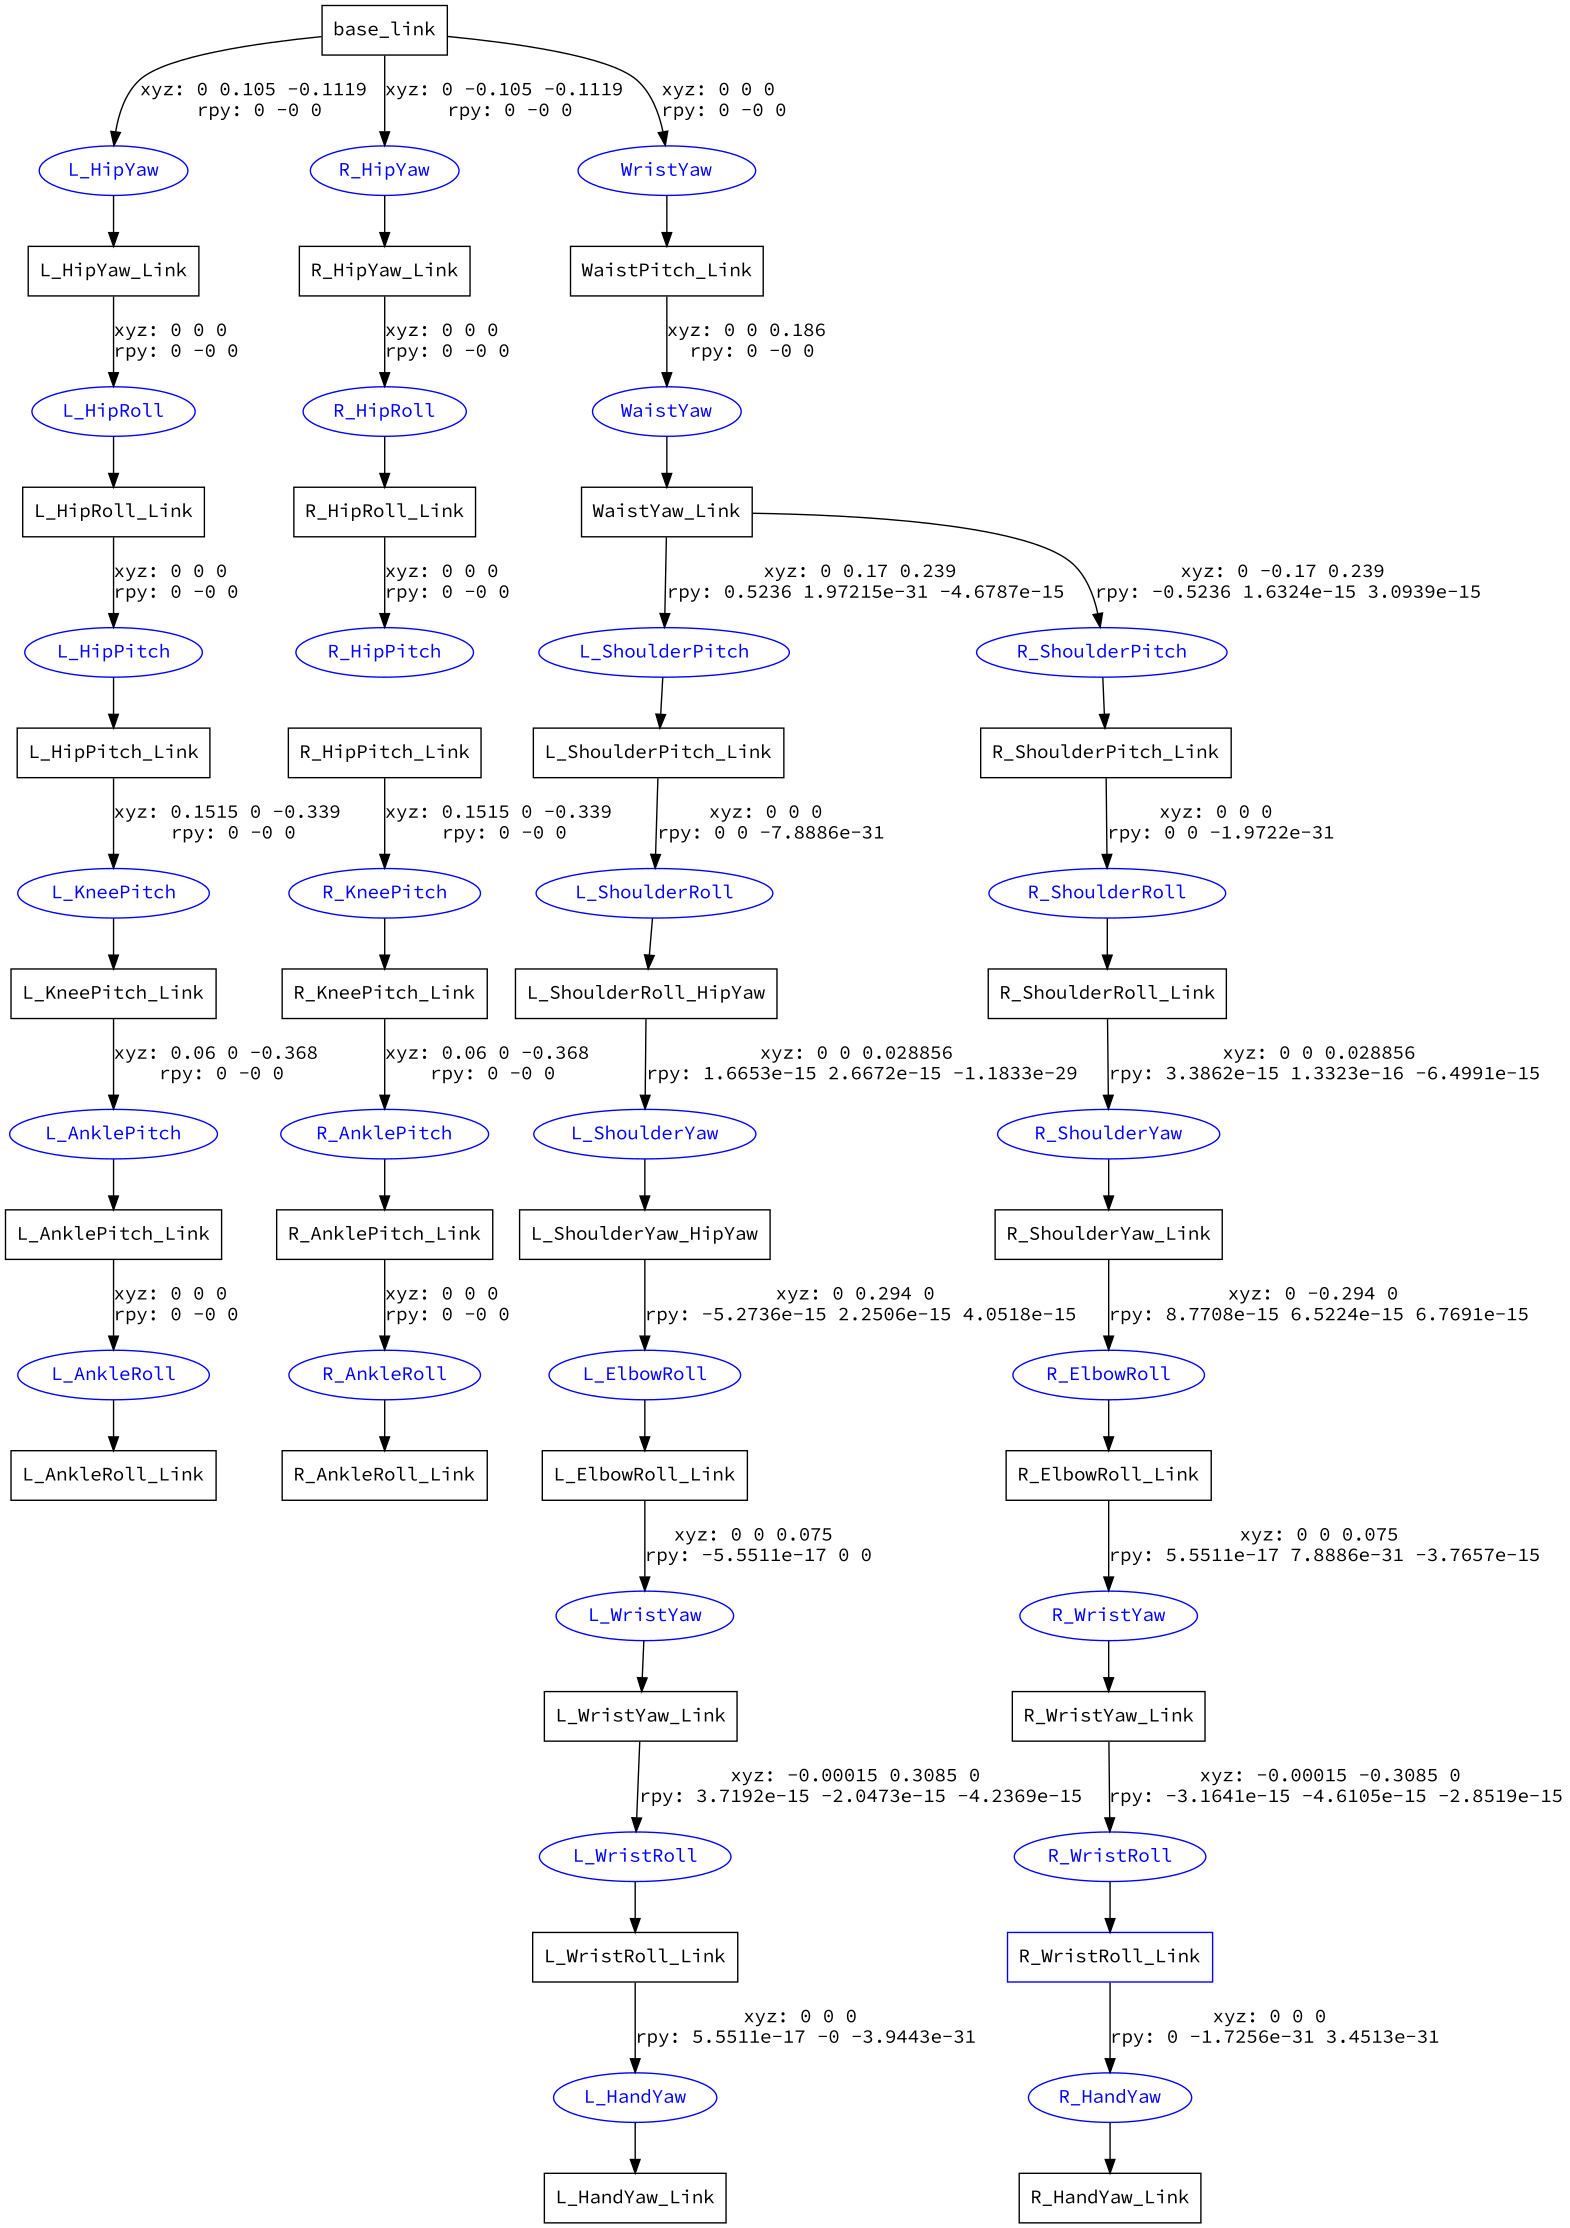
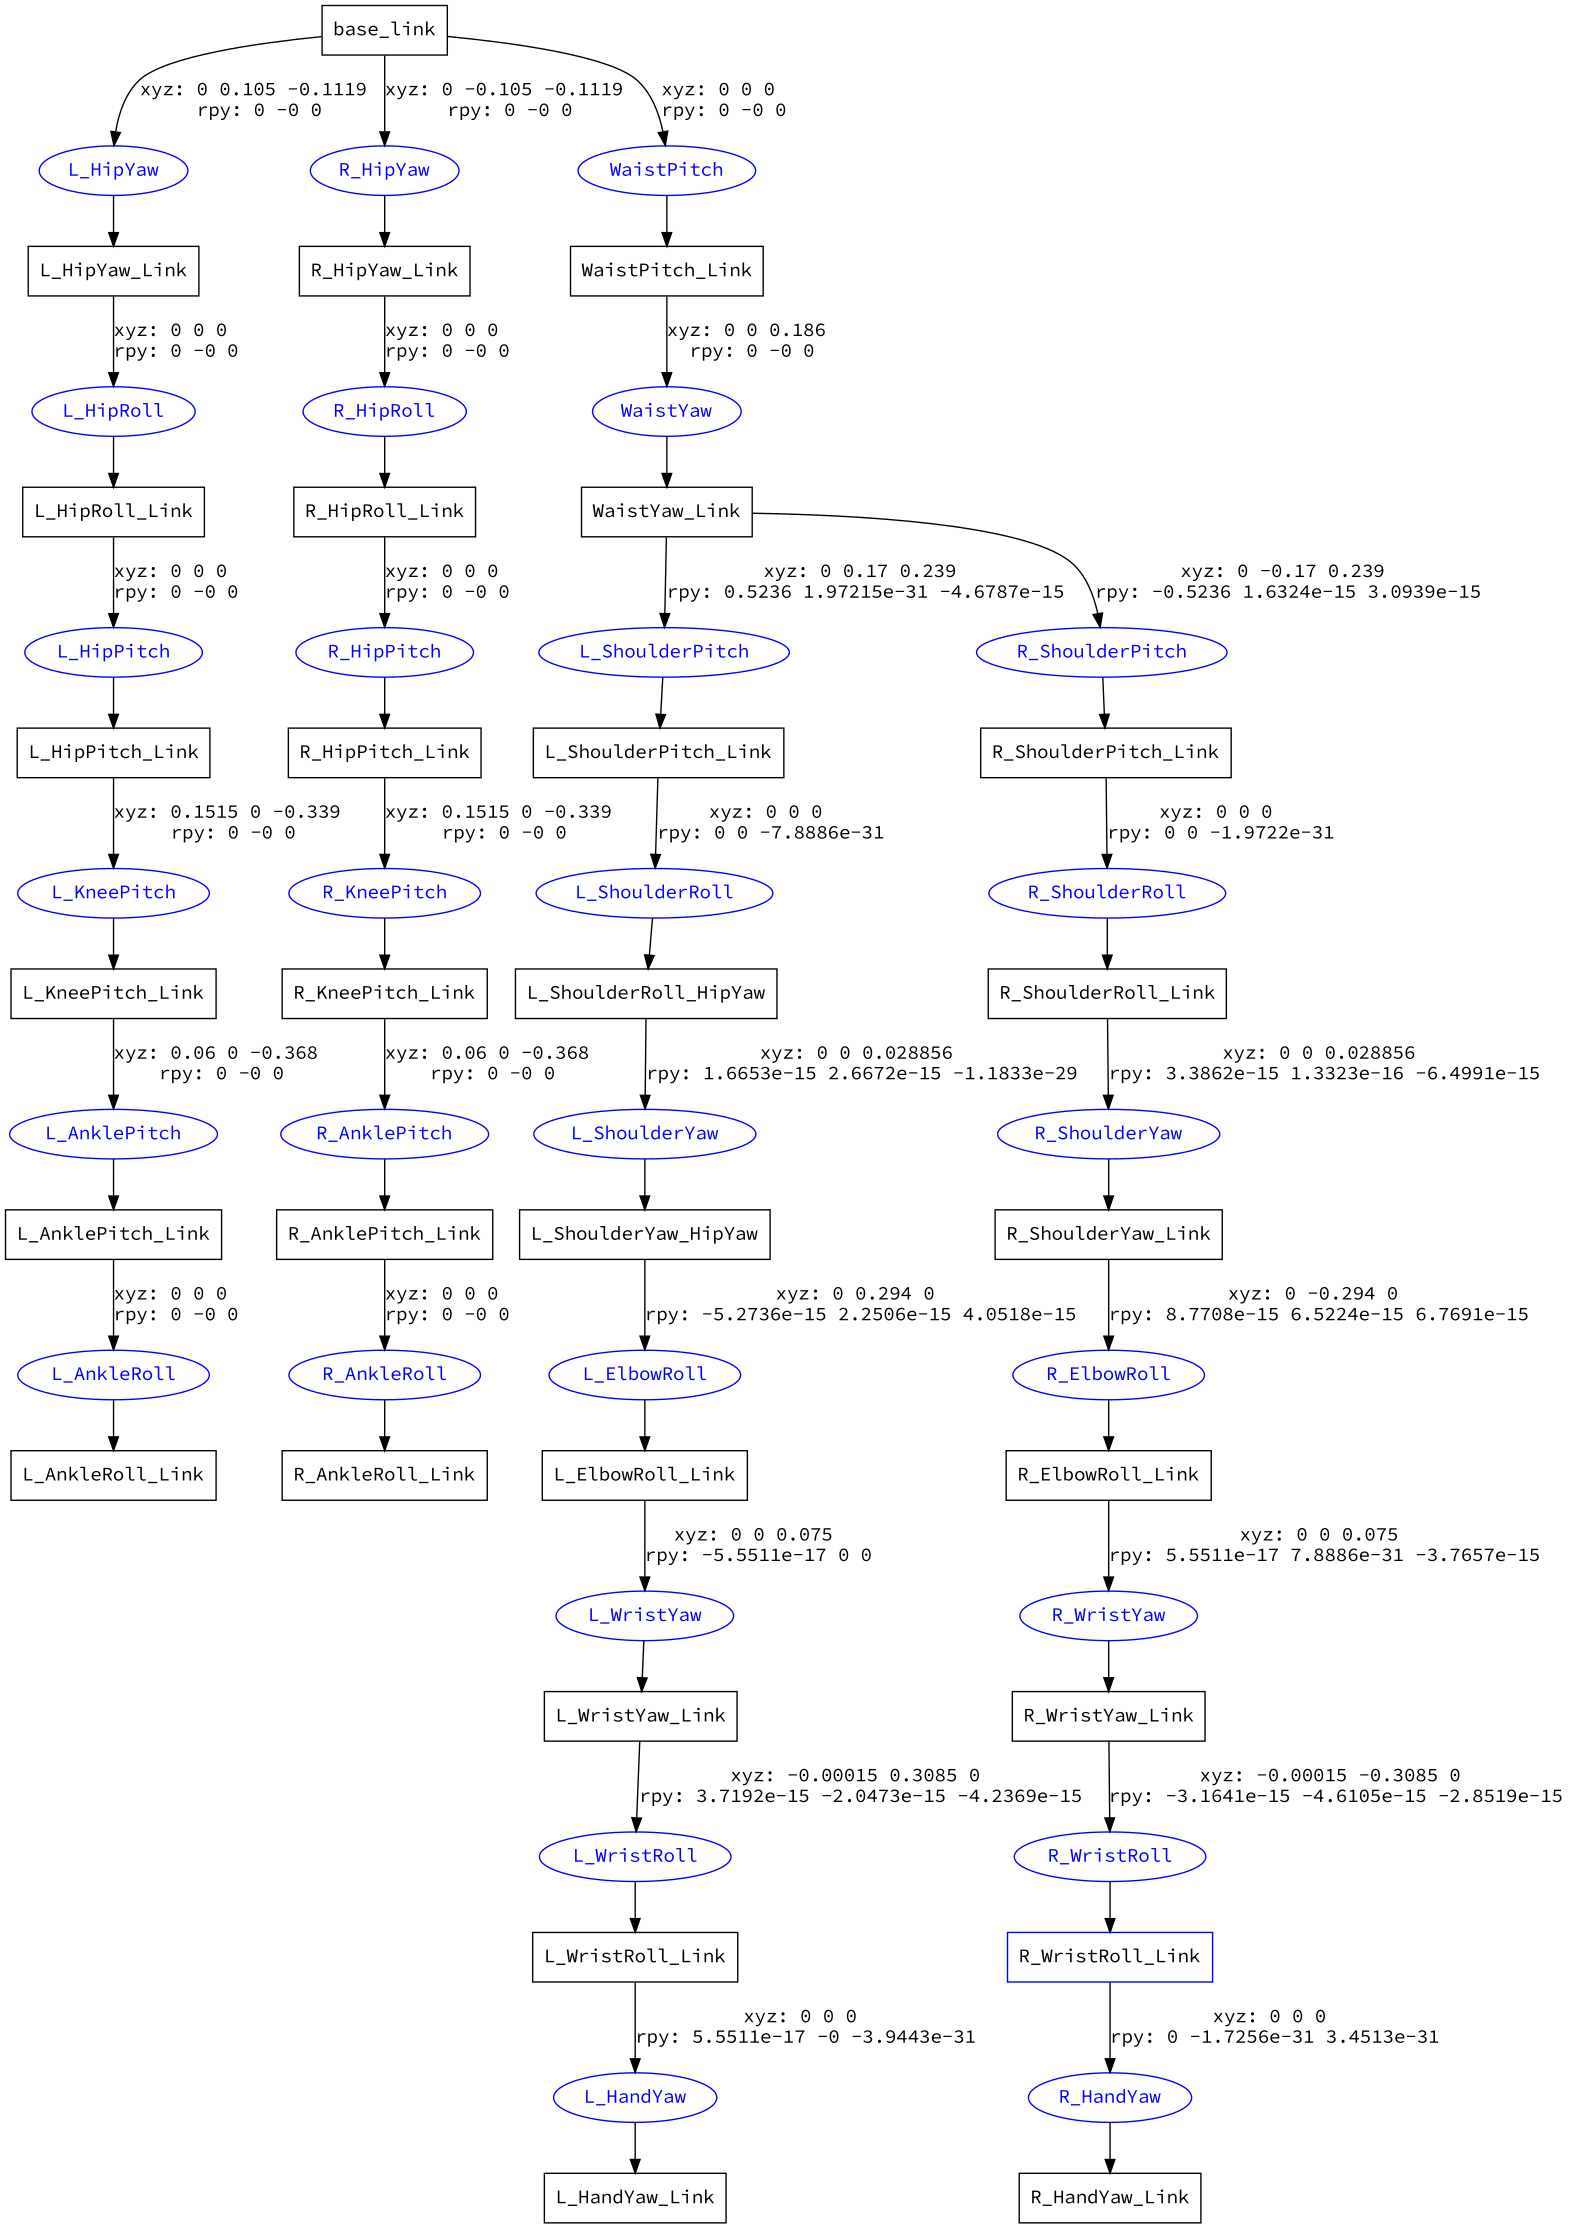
(667, 171) -> (667, 171)
none -> (385, 696)
